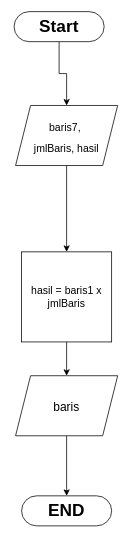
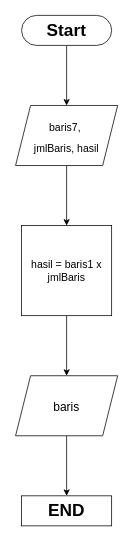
(59, 27) -> (66, 30)
(66, 297) -> (66, 270)
(66, 510) -> (66, 510)
